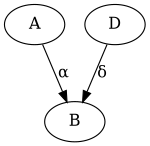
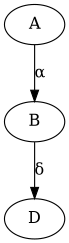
(97, 68) -> (35, 165)
